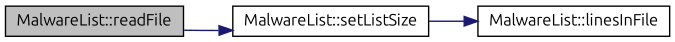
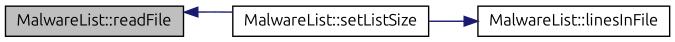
(201, 30) -> (215, 12)
